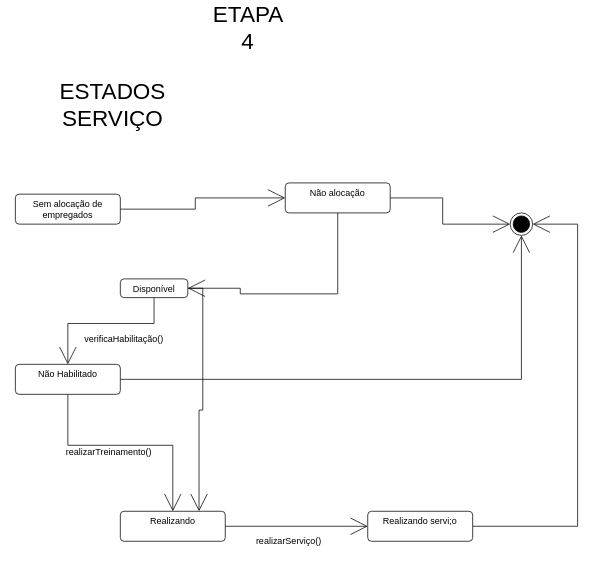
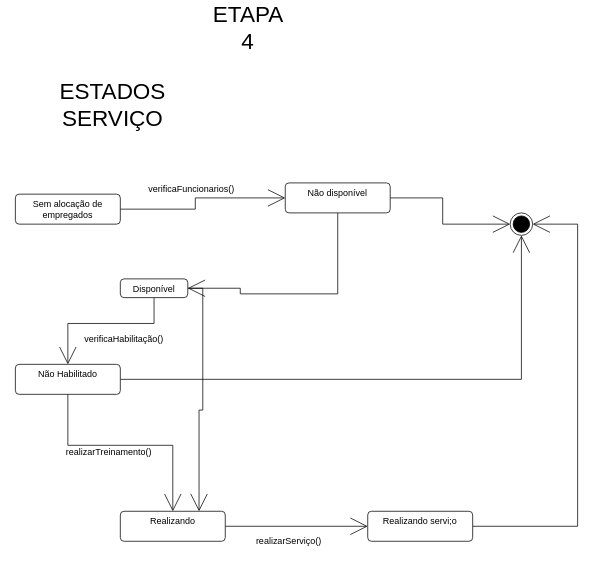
none -> (192, 188)
(338, 193) -> (338, 193)
